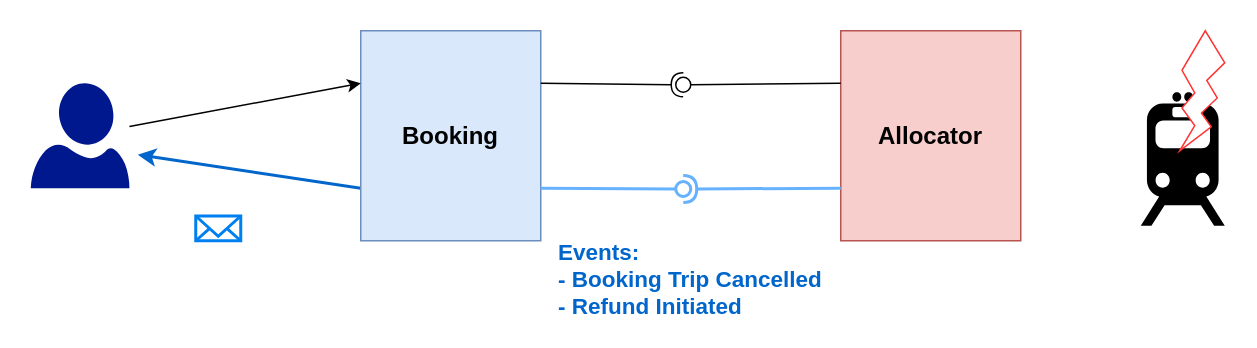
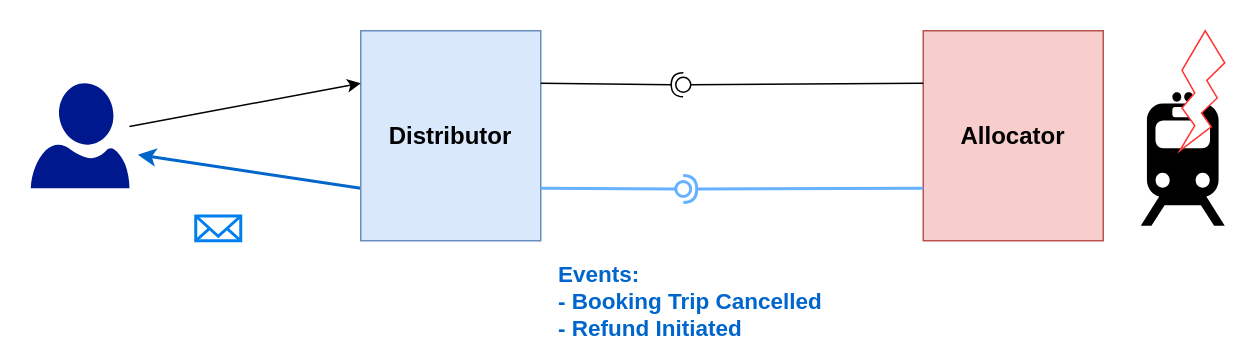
(451, 136) -> (451, 136)
(931, 136) -> (1013, 136)
(691, 278) -> (691, 301)
